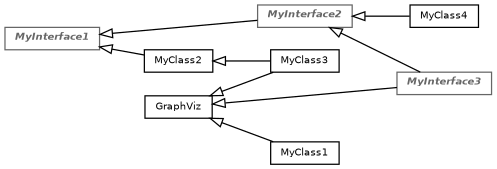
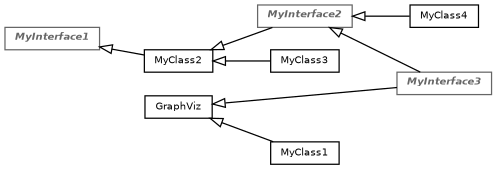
(185, 27) -> (248, 36)
(248, 82) -> none
